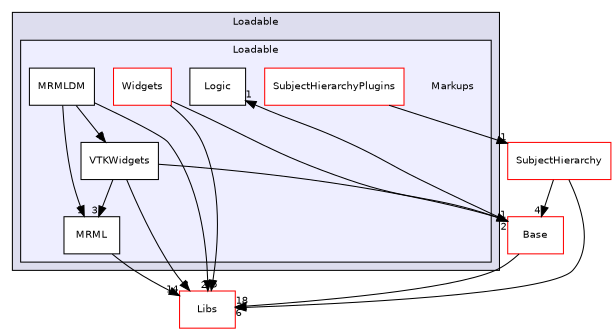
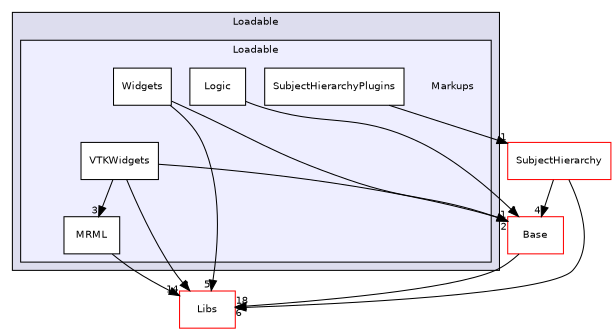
(62, 87) -> none
(142, 87) -> (142, 87)
(334, 87) -> (334, 87)
(383, 160) -> (389, 130)
